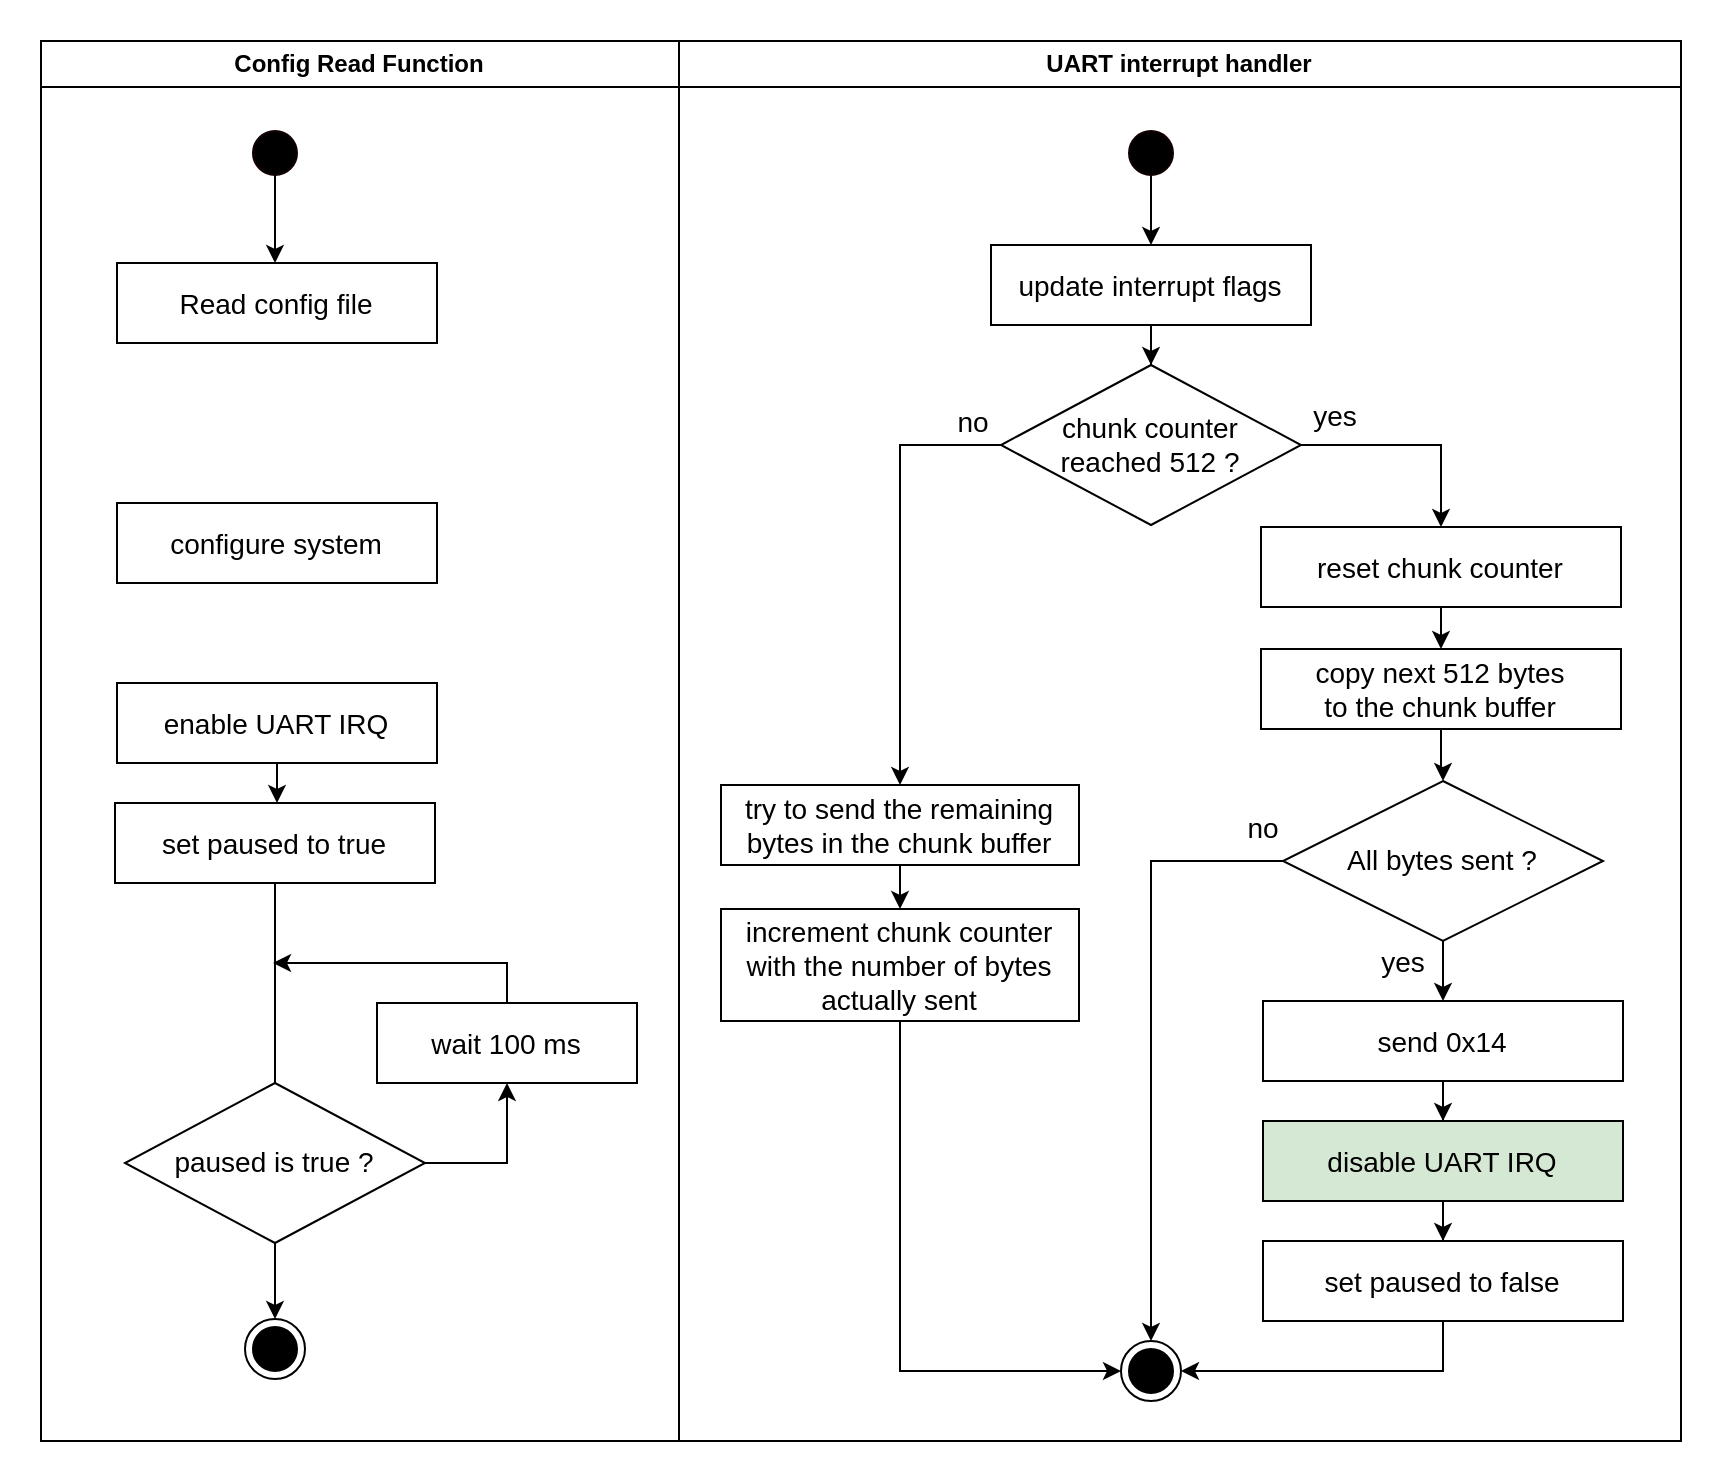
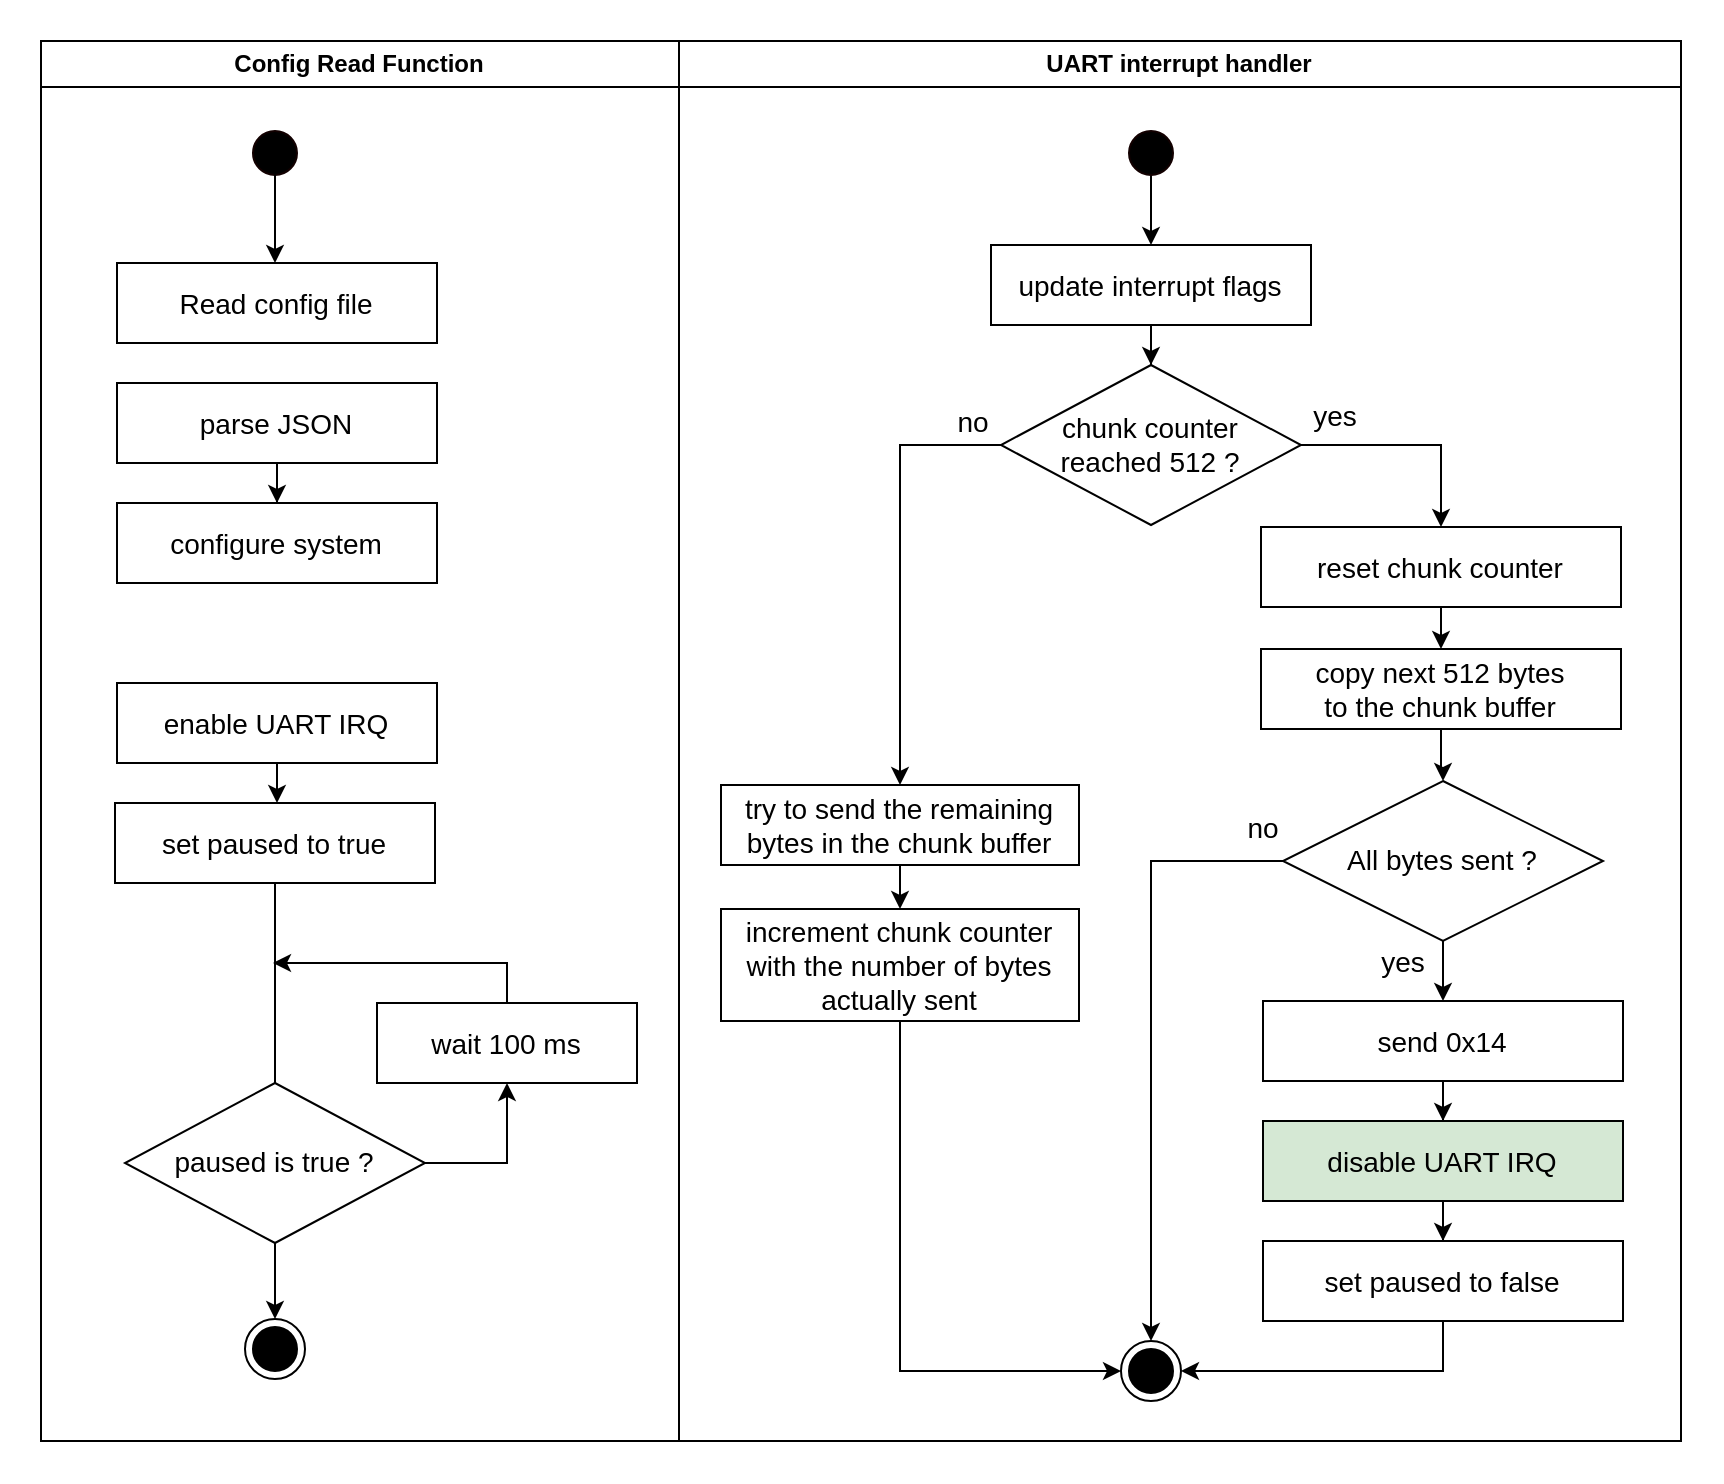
none -> (277, 423)
none -> (277, 490)
